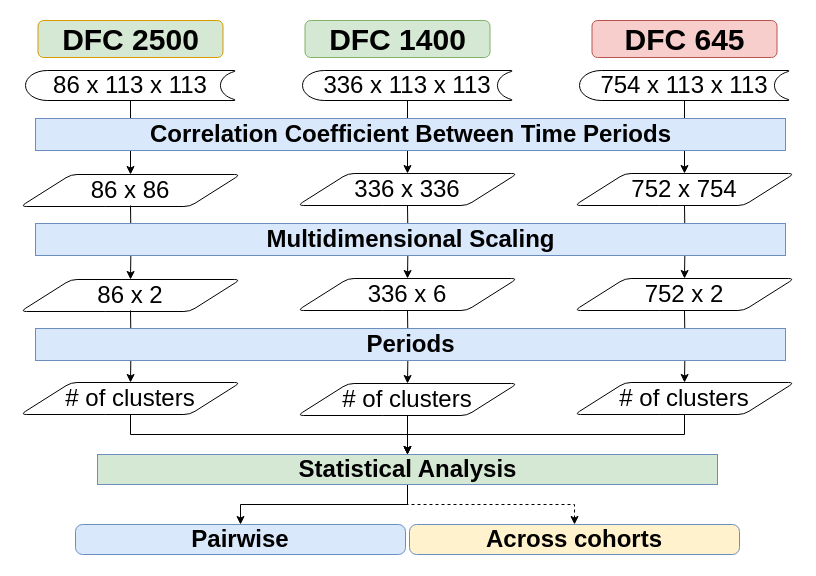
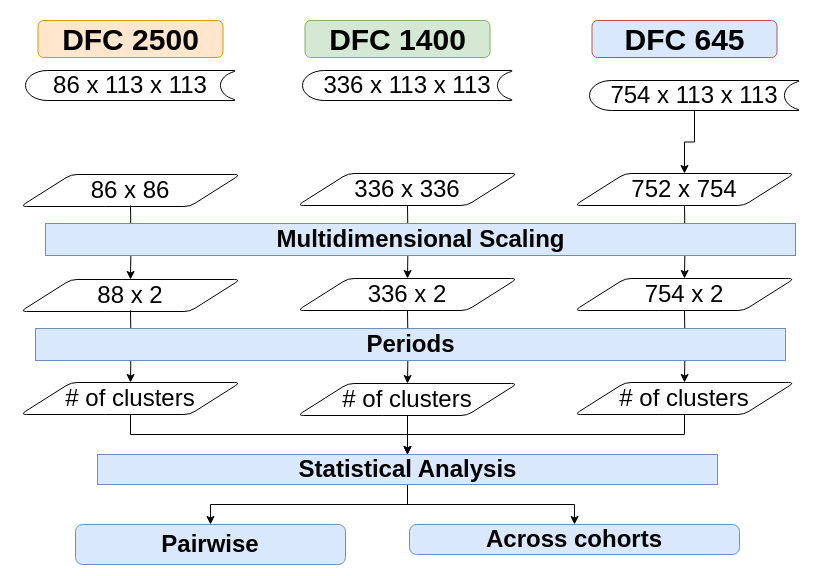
(131, 39) -> (131, 39)
(685, 39) -> (685, 39)
(685, 86) -> (695, 96)
(408, 132) -> none
(411, 135) -> none
(131, 158) -> none
(411, 240) -> (421, 240)
(408, 295) -> (408, 295)
(685, 295) -> (685, 295)
(131, 296) -> (131, 296)
(408, 470) -> (408, 470)
(498, 505) -> (498, 505)
(241, 540) -> (211, 545)
(575, 540) -> (575, 540)
